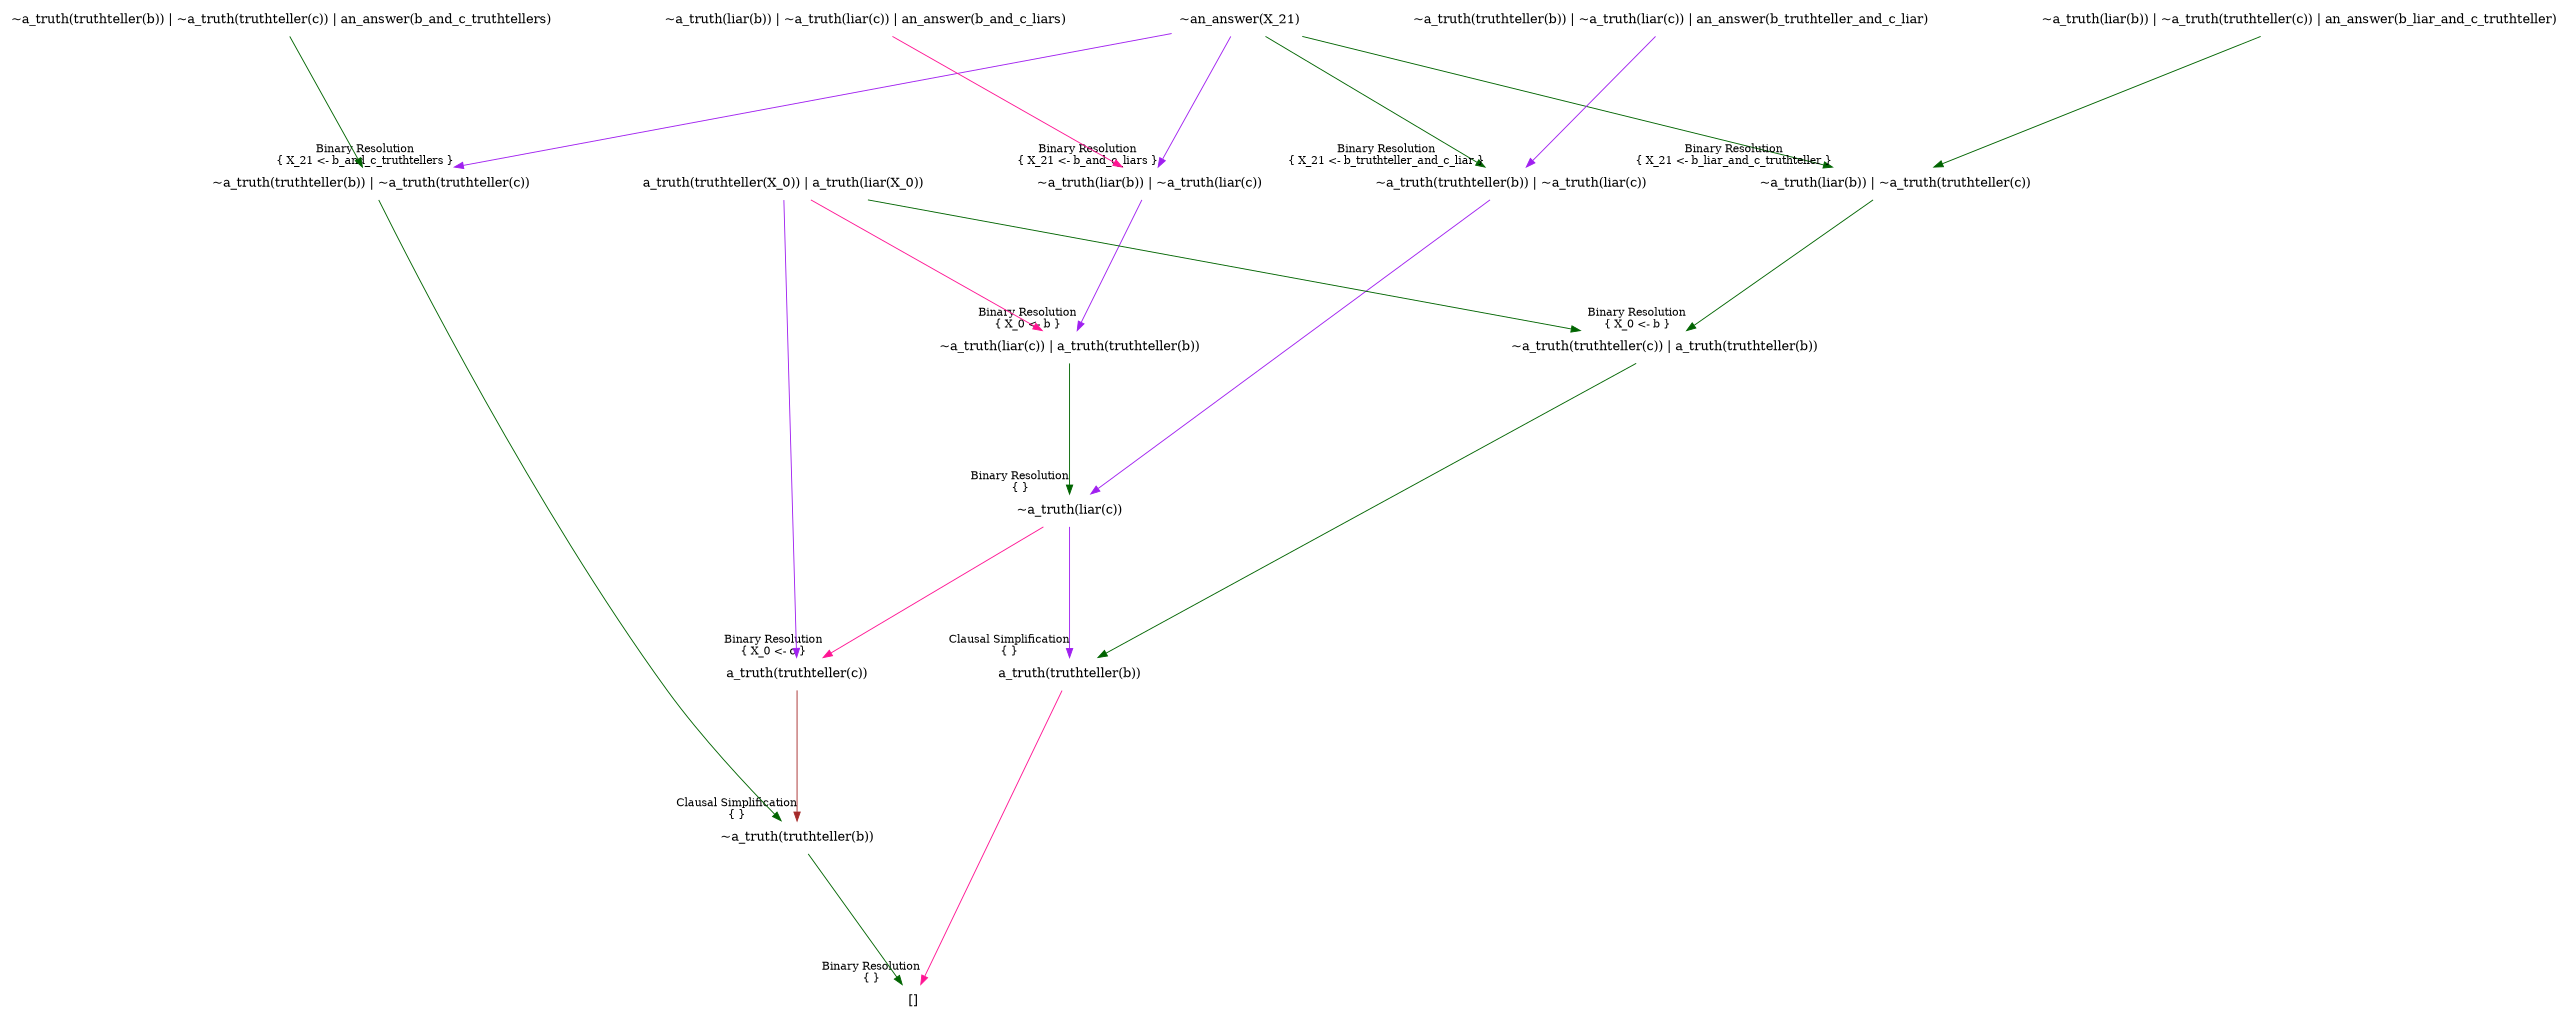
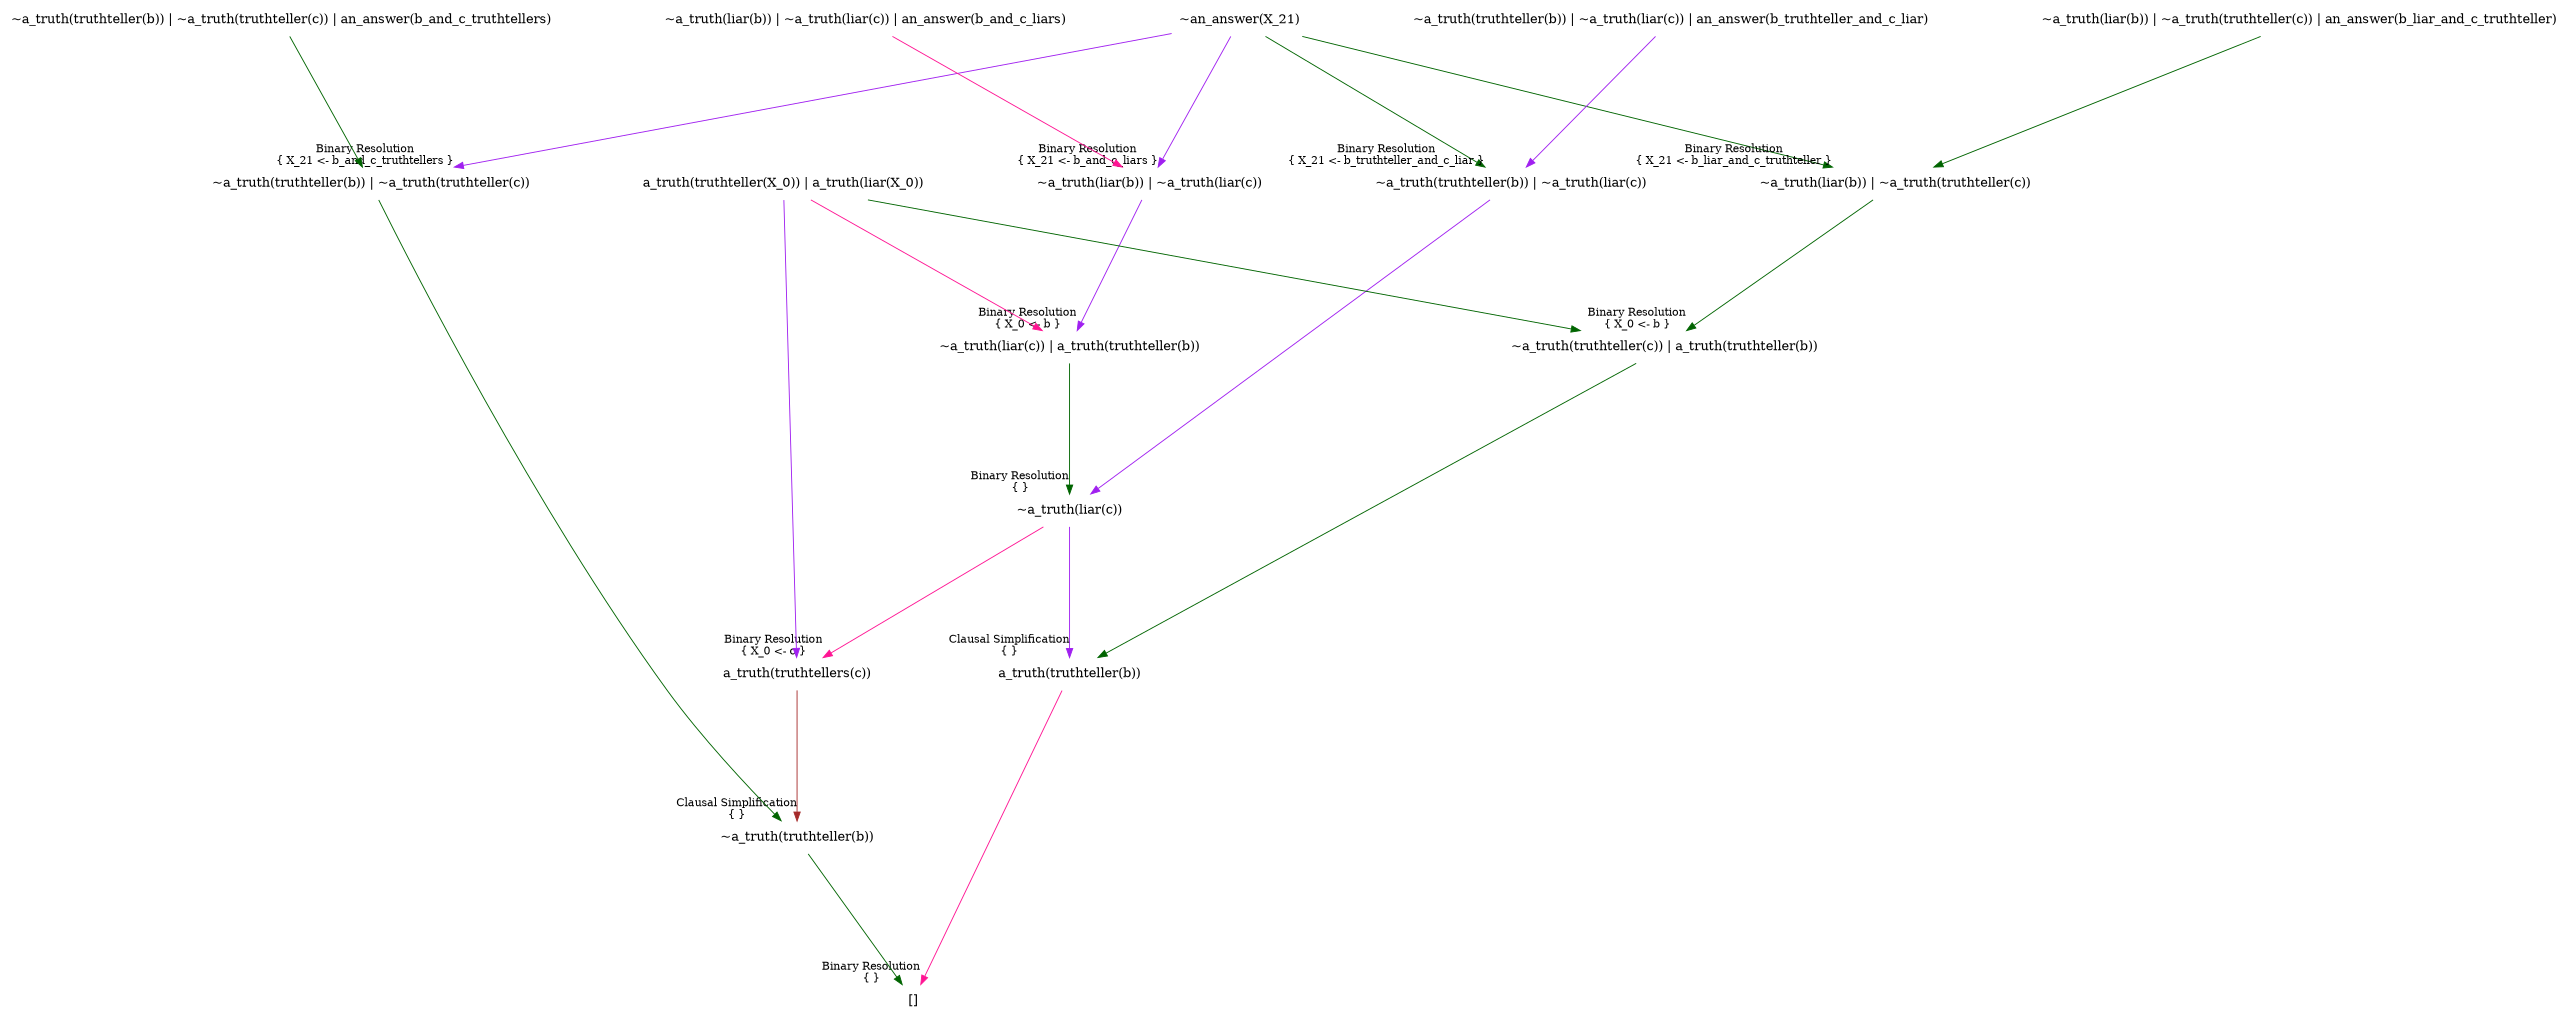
(797, 674) -> (797, 674)
